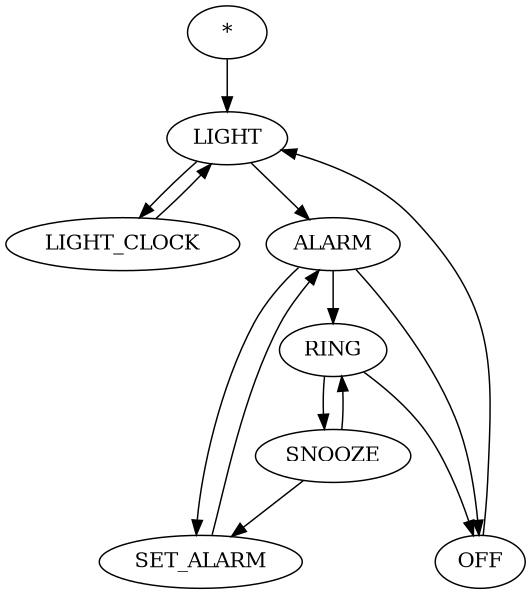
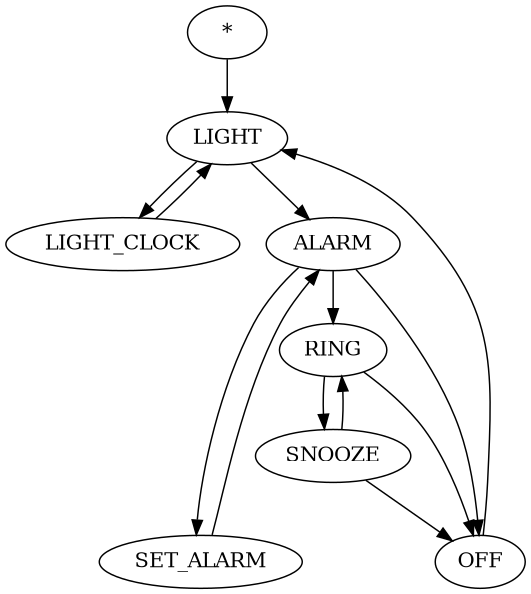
(273, 504) -> (403, 506)
